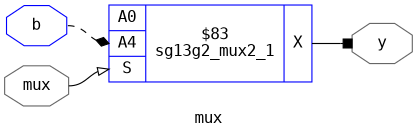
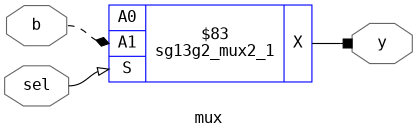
(37, 26) -> (37, 26)
(127, 43) -> (127, 43)
(37, 86) -> (37, 86)
